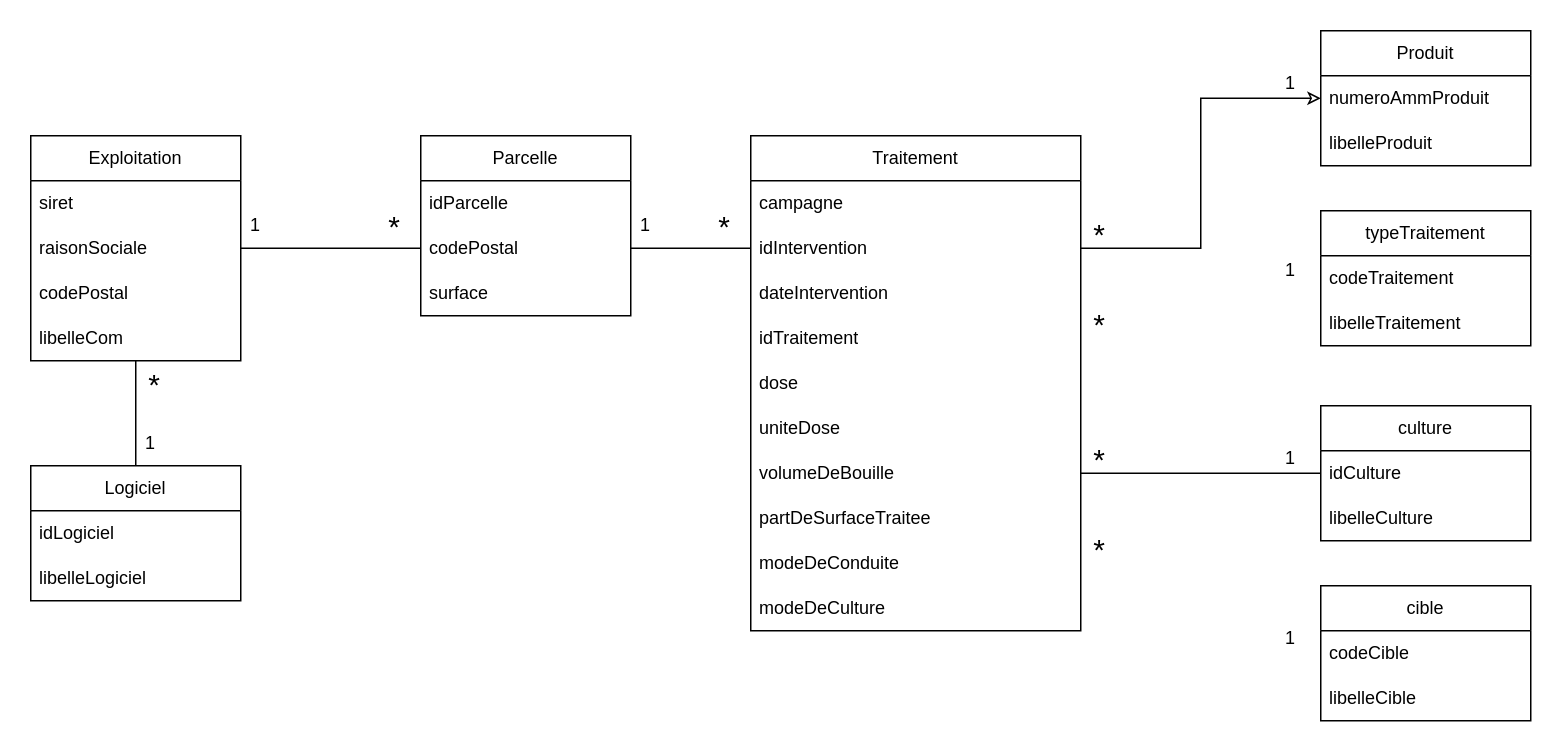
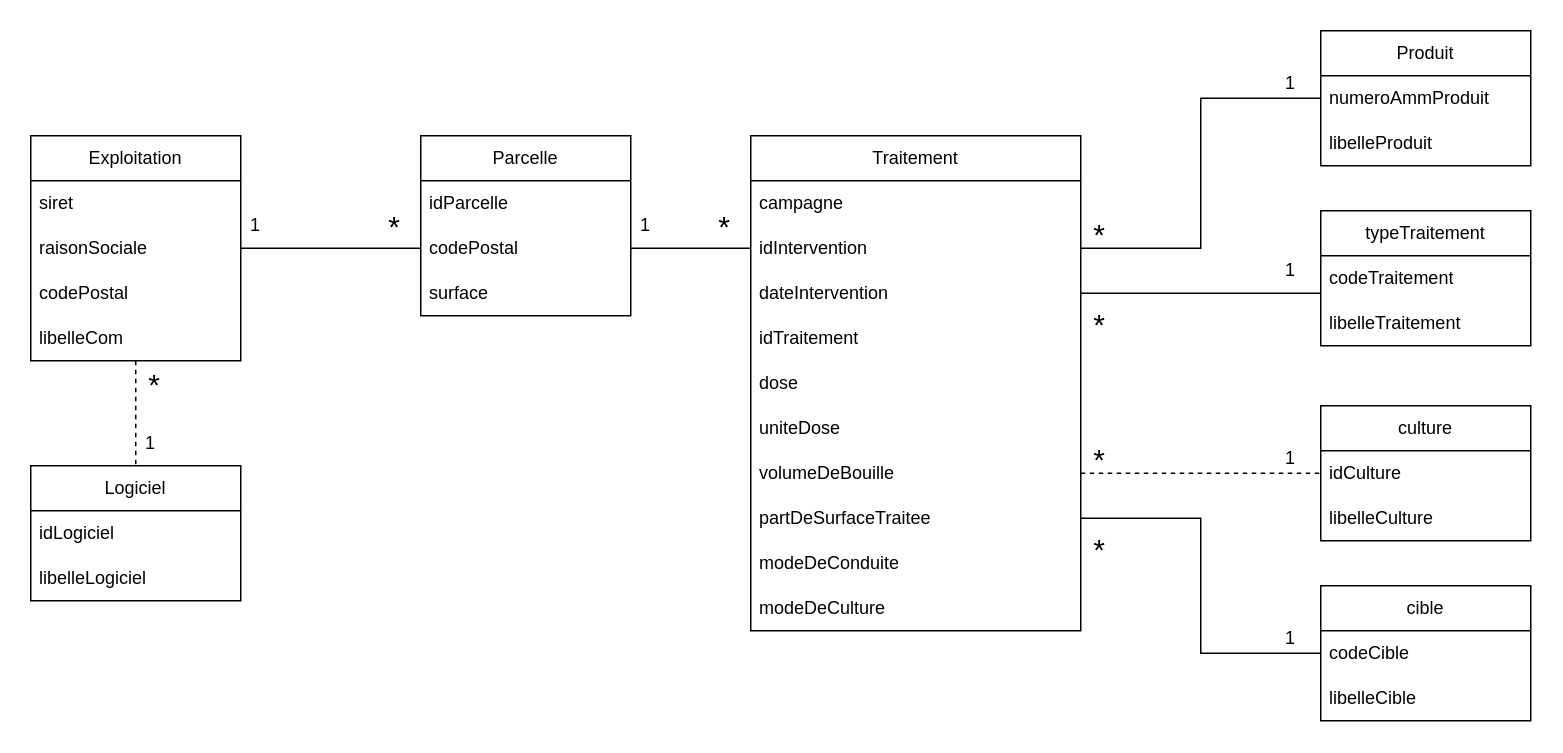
(1309, 98) -> (1312, 98)
none -> (1200, 293)
(136, 414) -> (136, 414)
(1200, 473) -> (1200, 473)
none -> (1201, 584)
